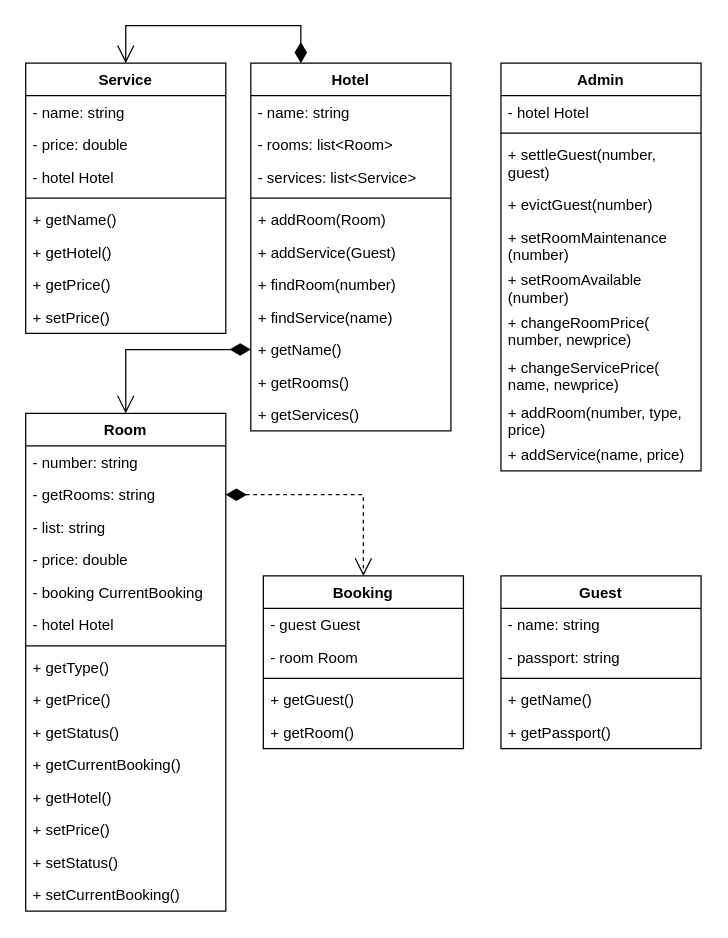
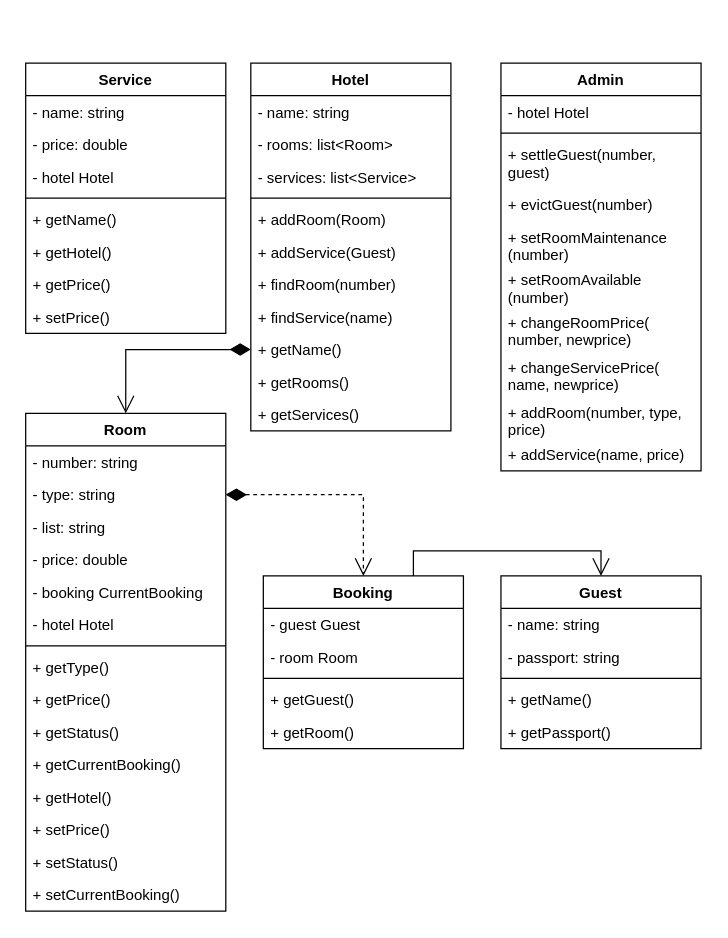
(205, 26) -> none
(101, 496) -> (84, 496)
none -> (505, 551)
